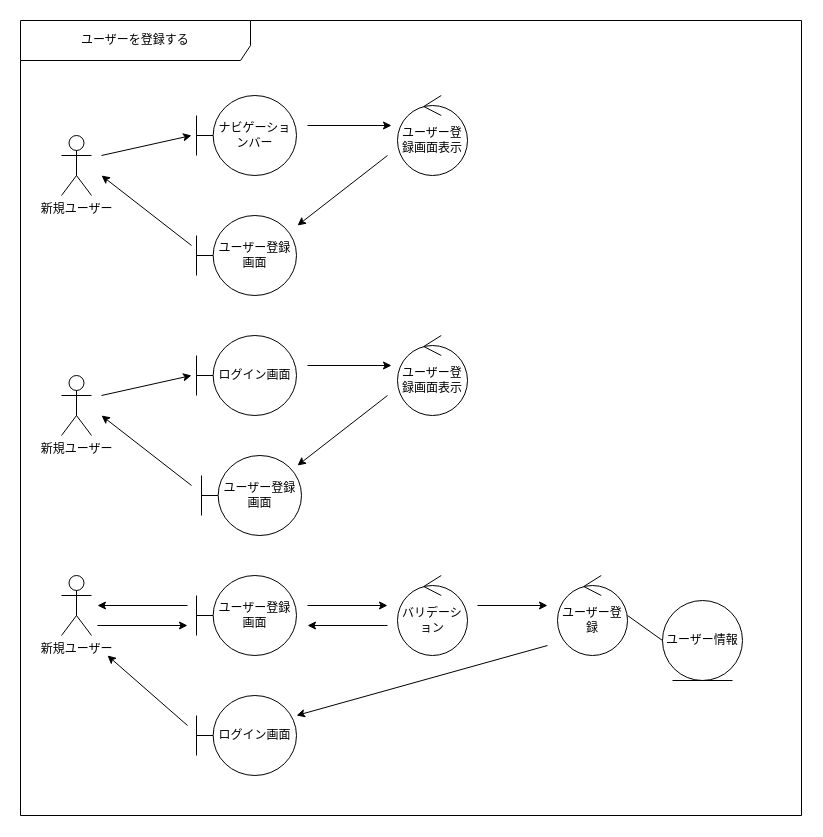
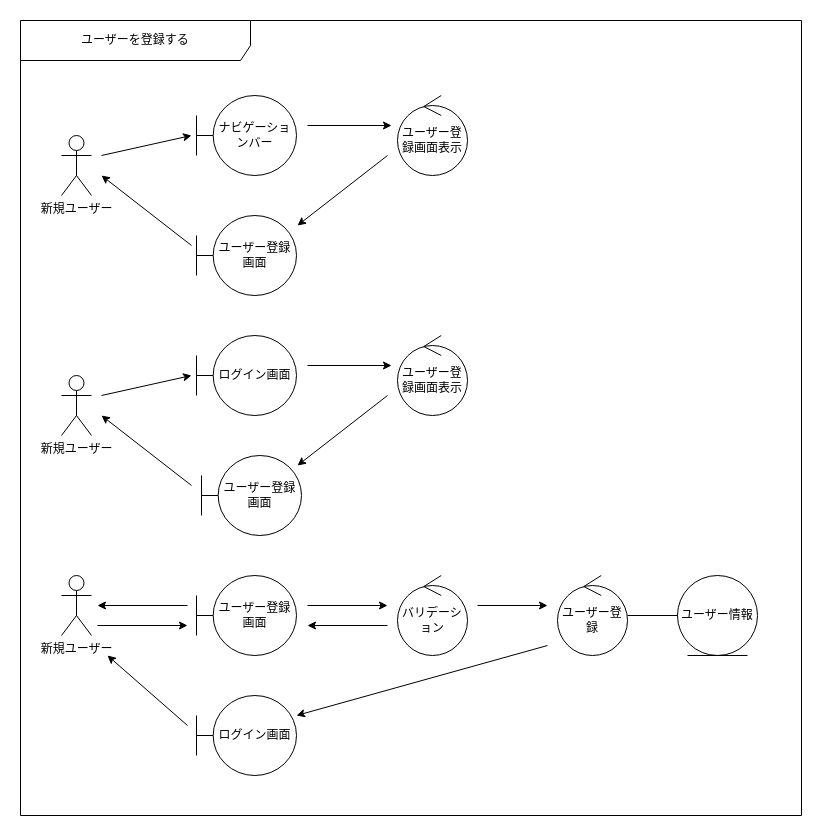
(703, 641) -> (718, 616)
